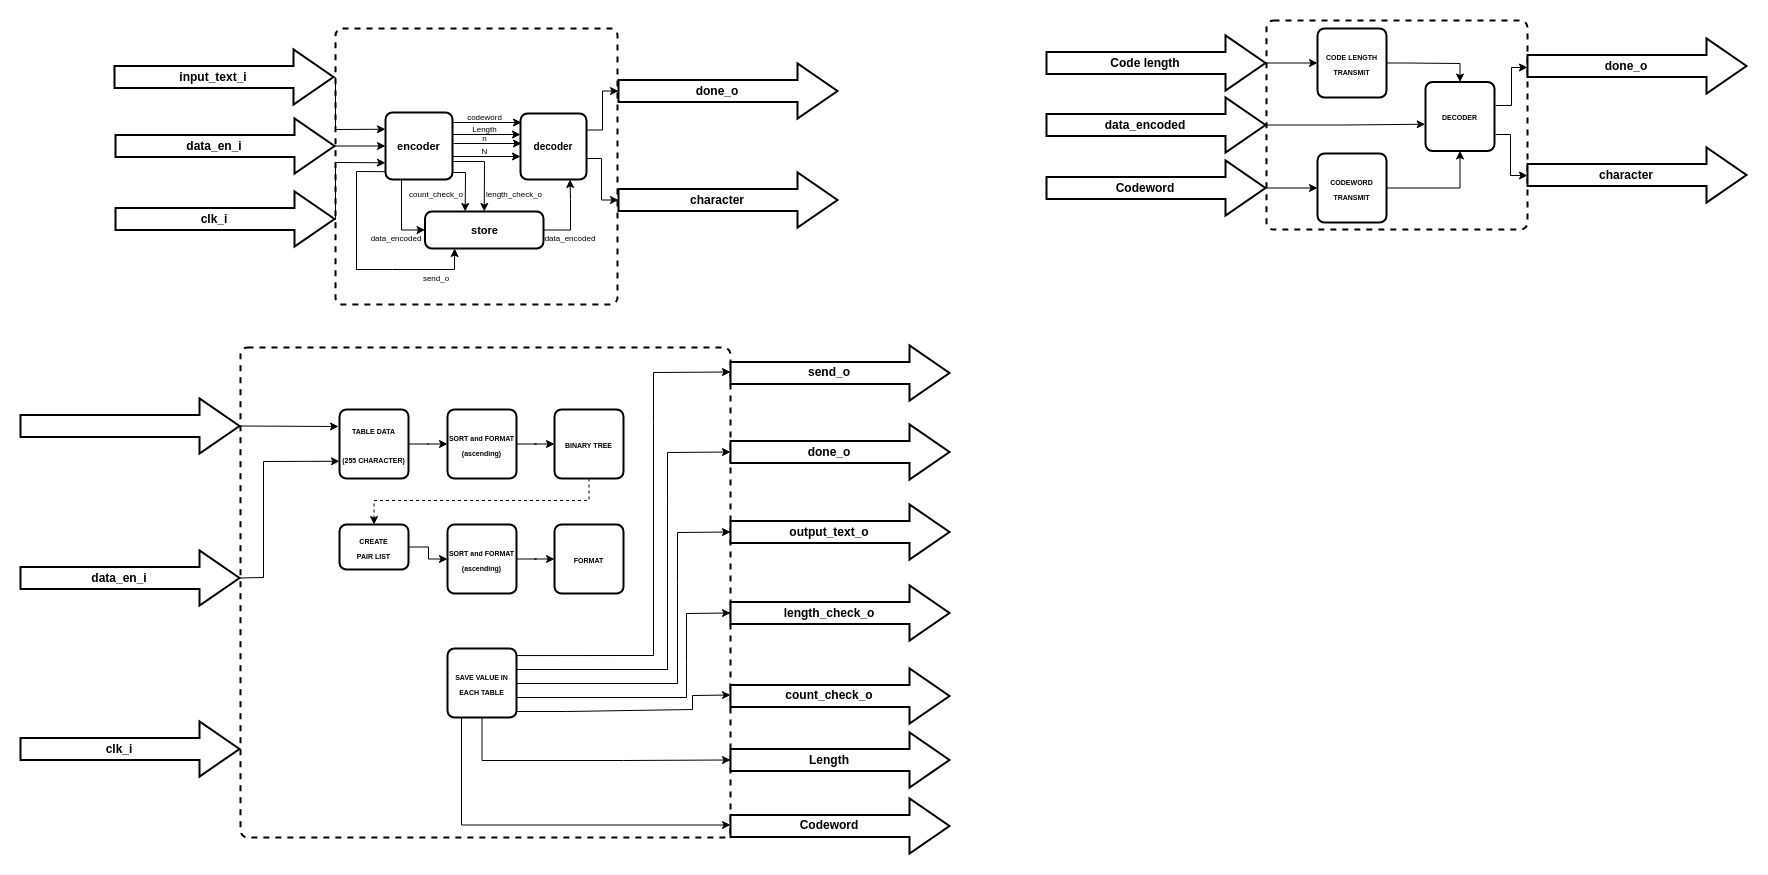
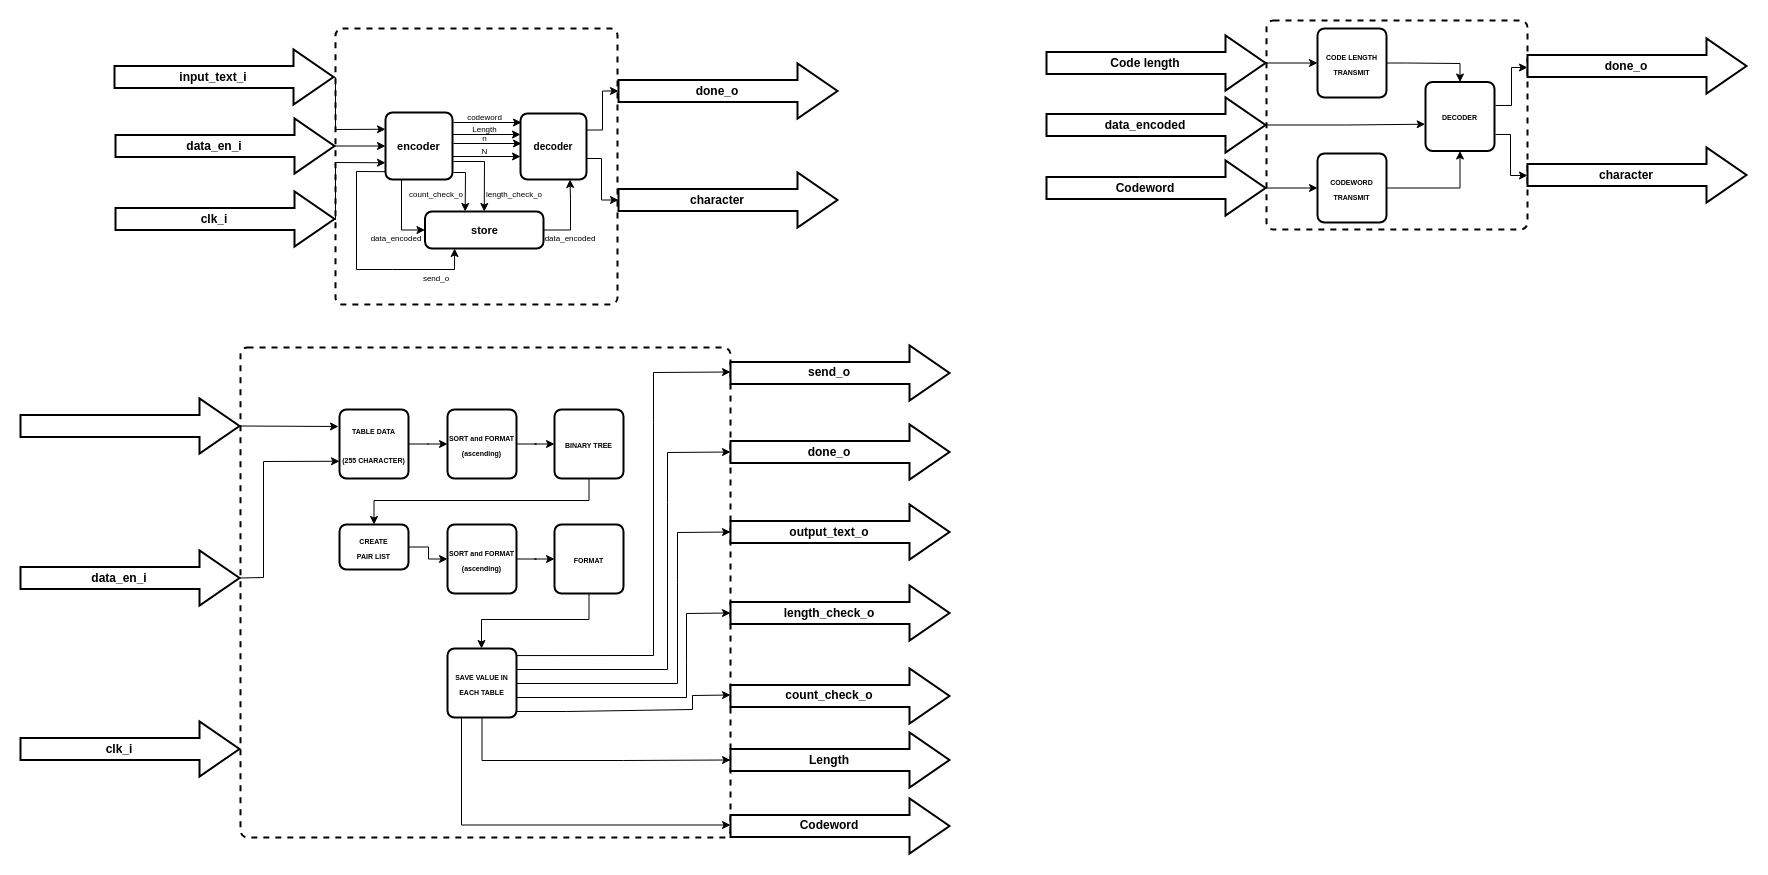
(485, 501) -> (485, 501)
none -> (538, 620)
